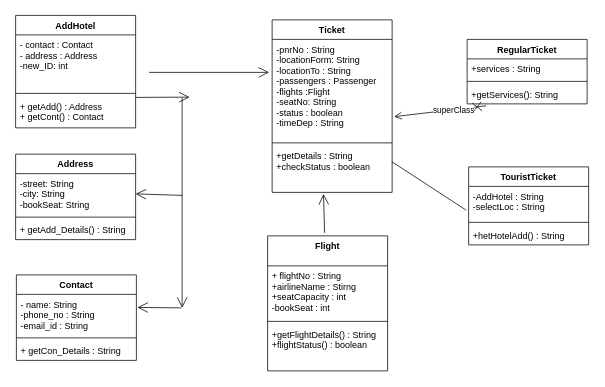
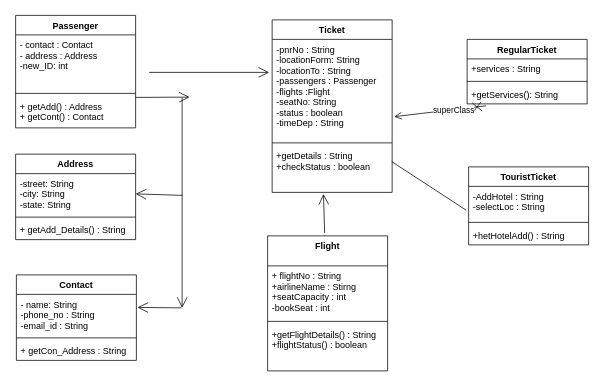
(75, 26) -> (75, 26)
(54, 184) -> (54, 184)
(75, 351) -> (77, 351)
